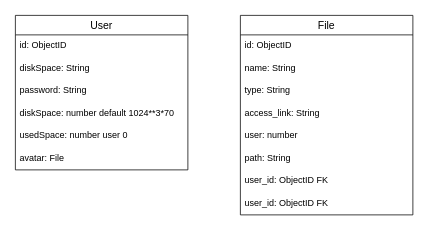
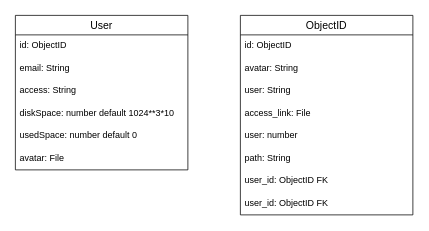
(326, 26) -> (326, 26)
(58, 68) -> (46, 68)
(271, 68) -> (276, 68)
(56, 90) -> (51, 90)
(271, 90) -> (271, 90)
(103, 113) -> (103, 113)
(287, 113) -> (280, 113)
(75, 135) -> (82, 135)
